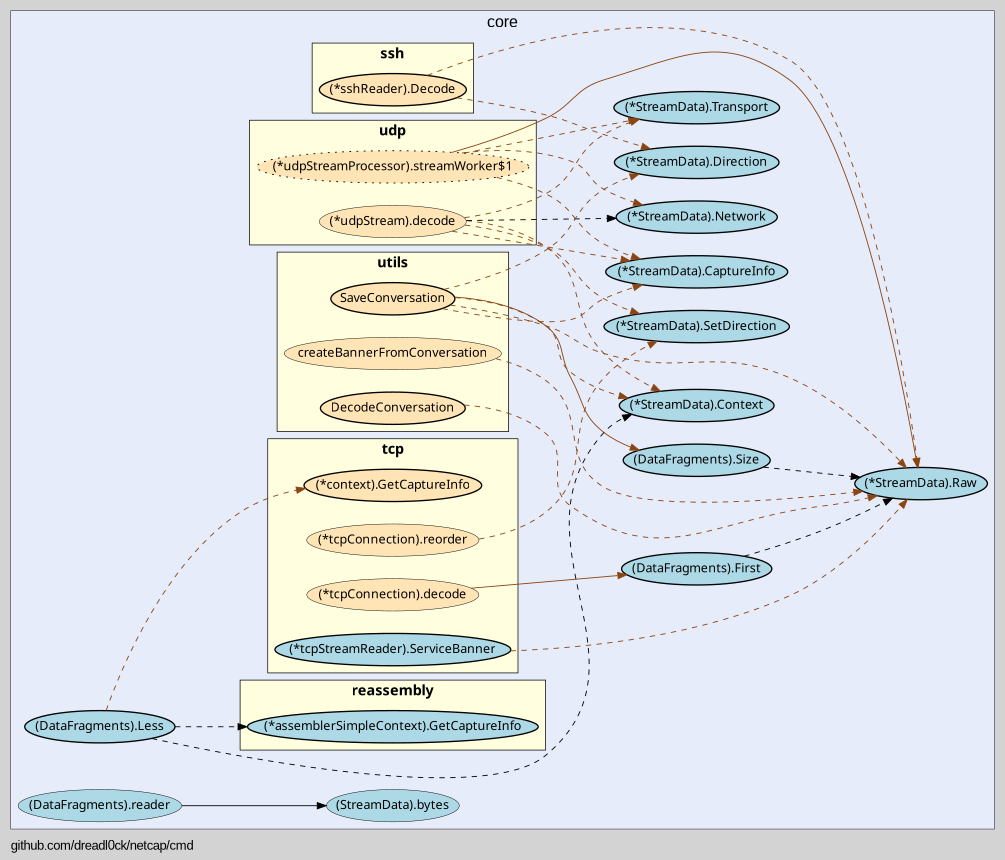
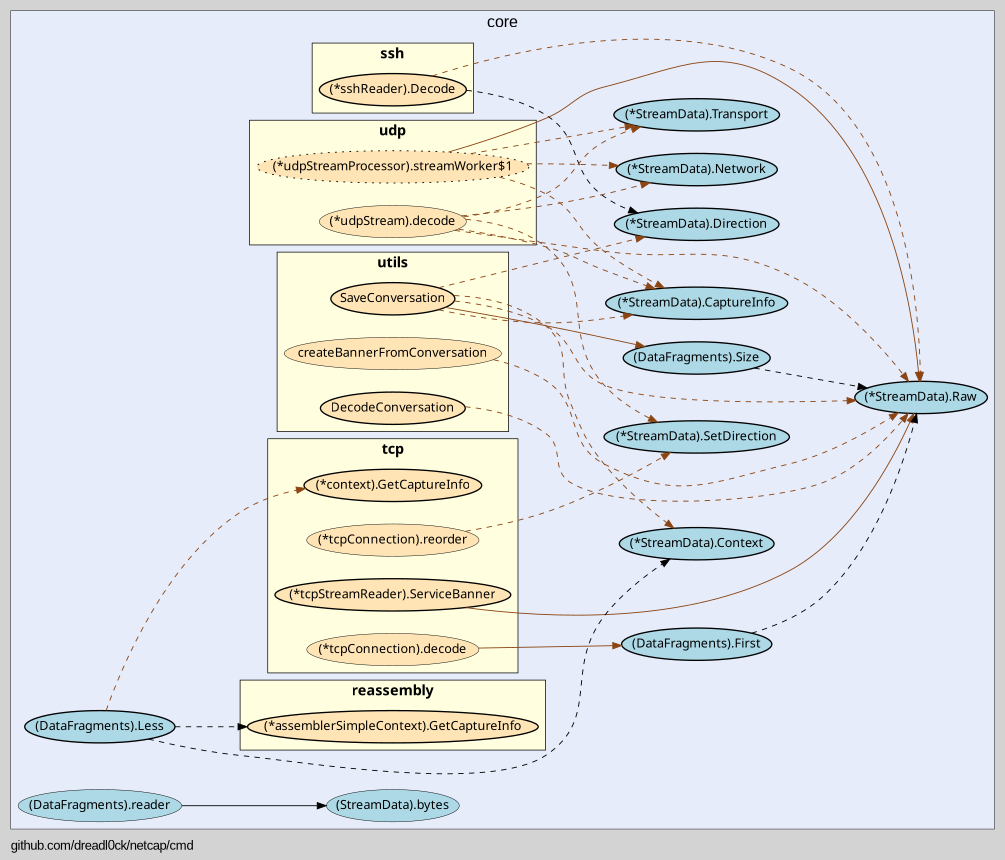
(541, 114) -> (563, 131)
(530, 220) -> (552, 204)
(574, 286) -> (699, 254)
(723, 620) -> (726, 595)
(393, 650) -> (393, 595)
(393, 727) -> (393, 727)
